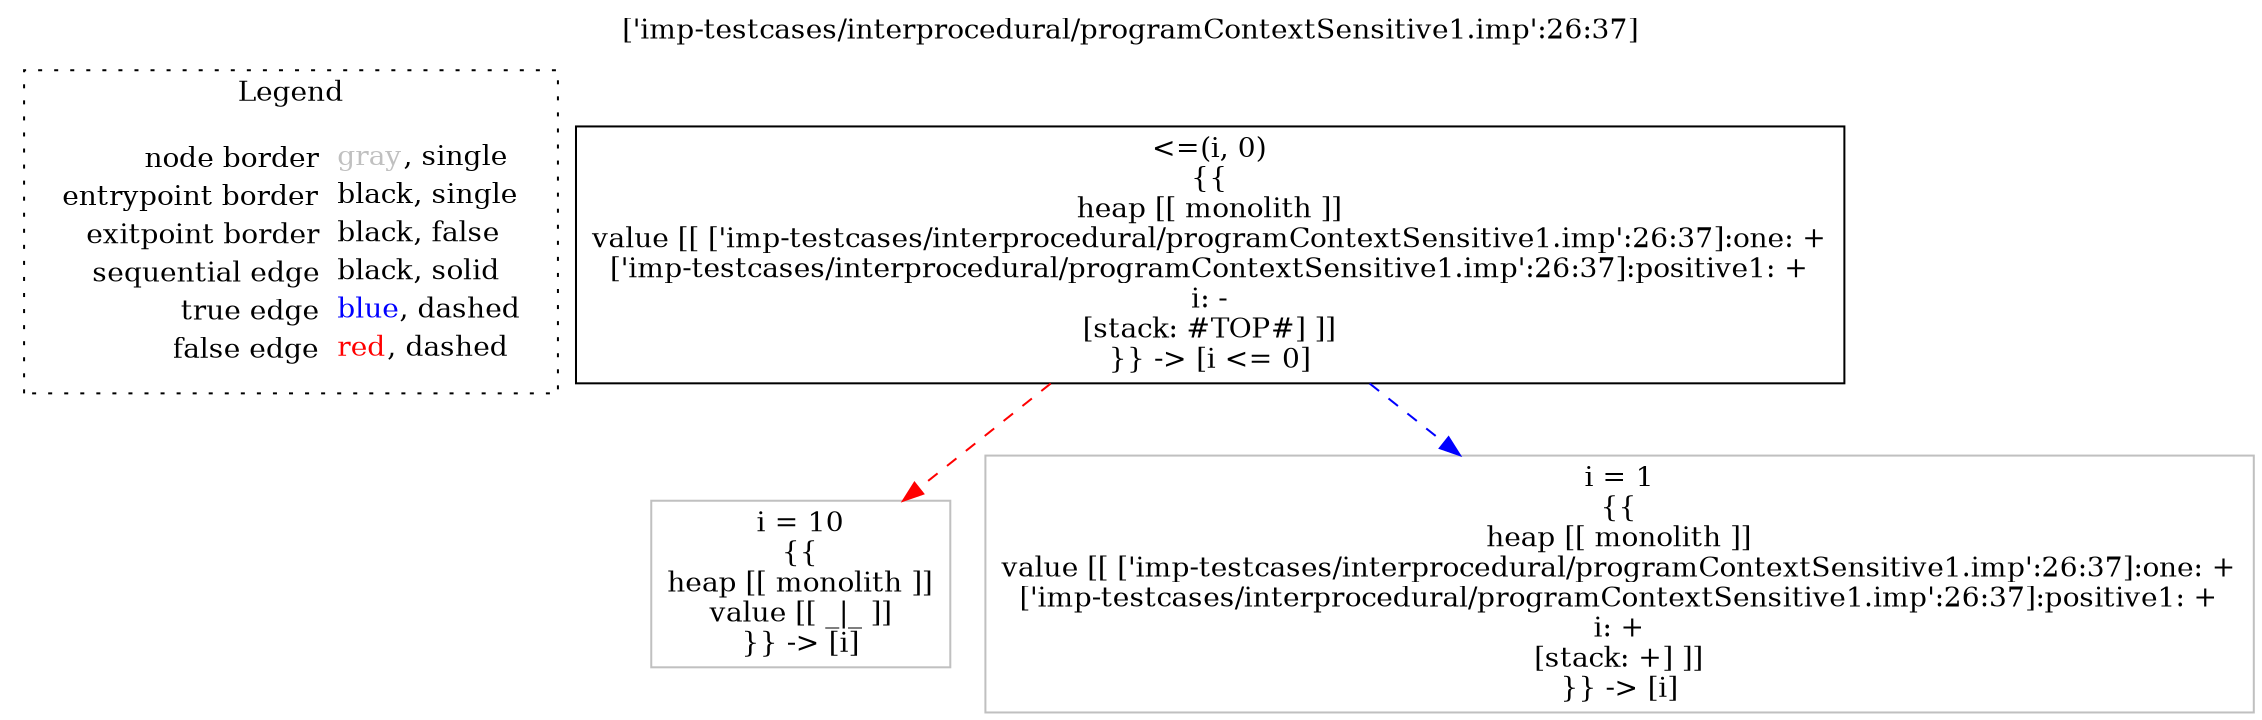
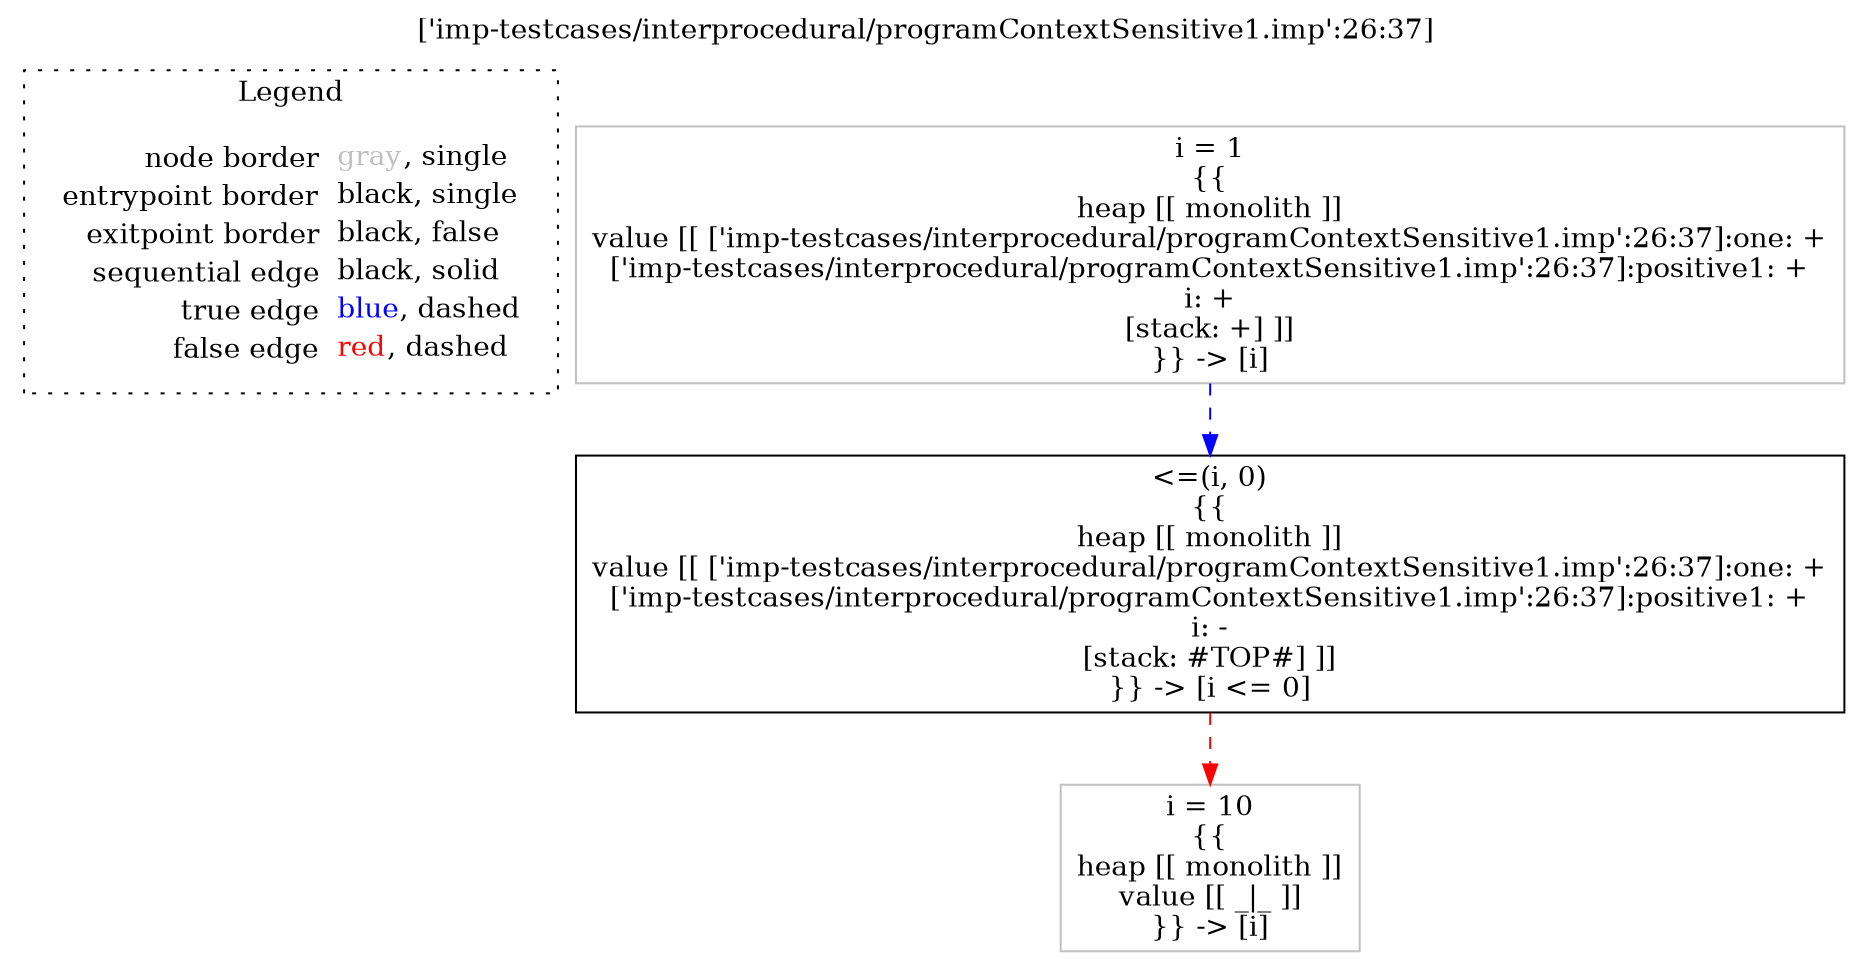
(1407, 413) -> (1210, 409)
